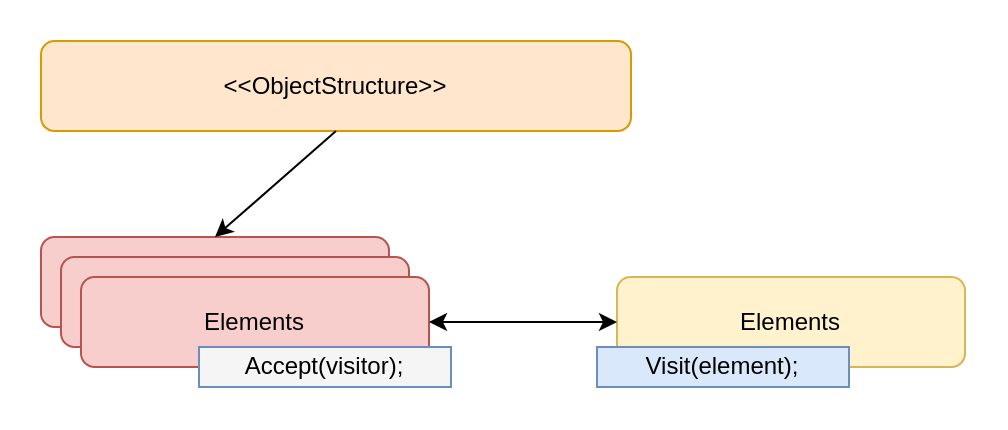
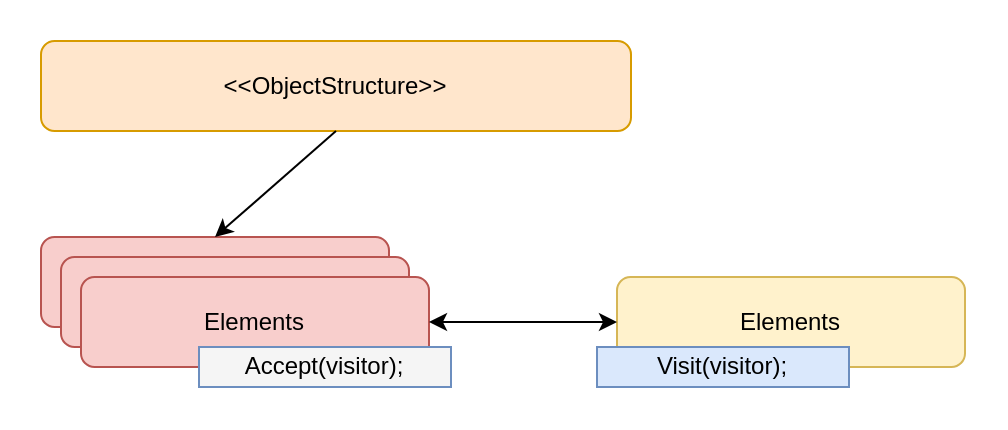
(723, 367) -> (723, 367)
